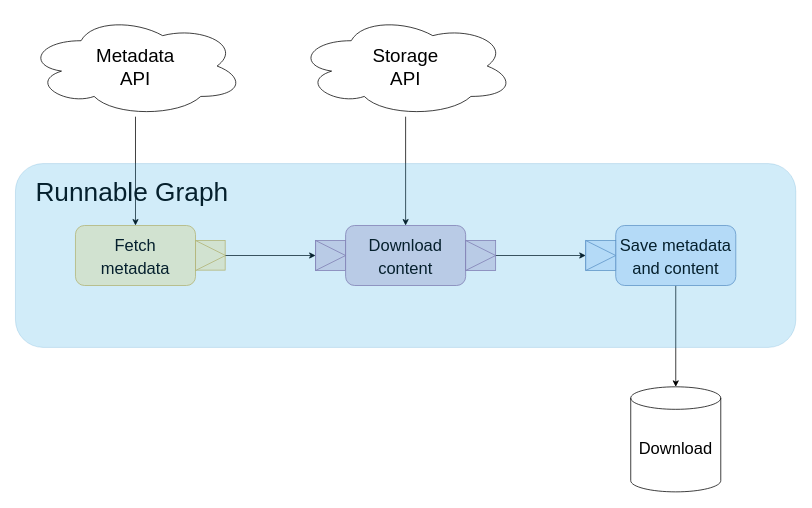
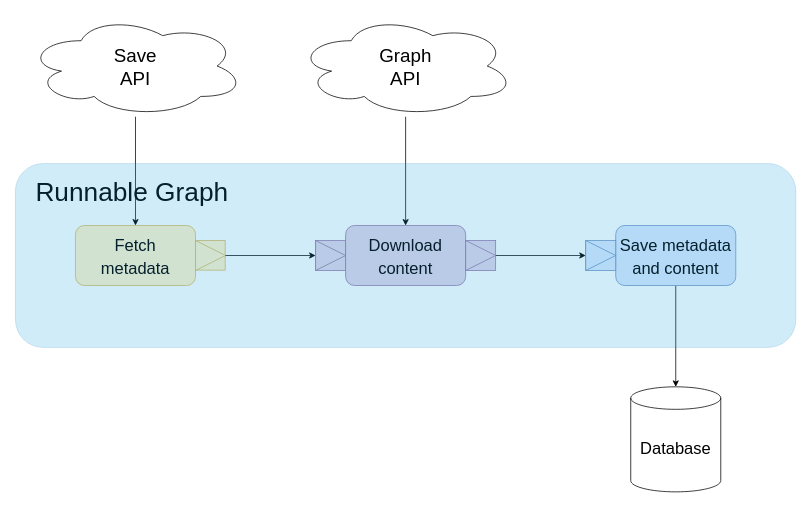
(135, 66) -> (135, 66)
(405, 66) -> (405, 66)
(675, 449) -> (675, 449)
